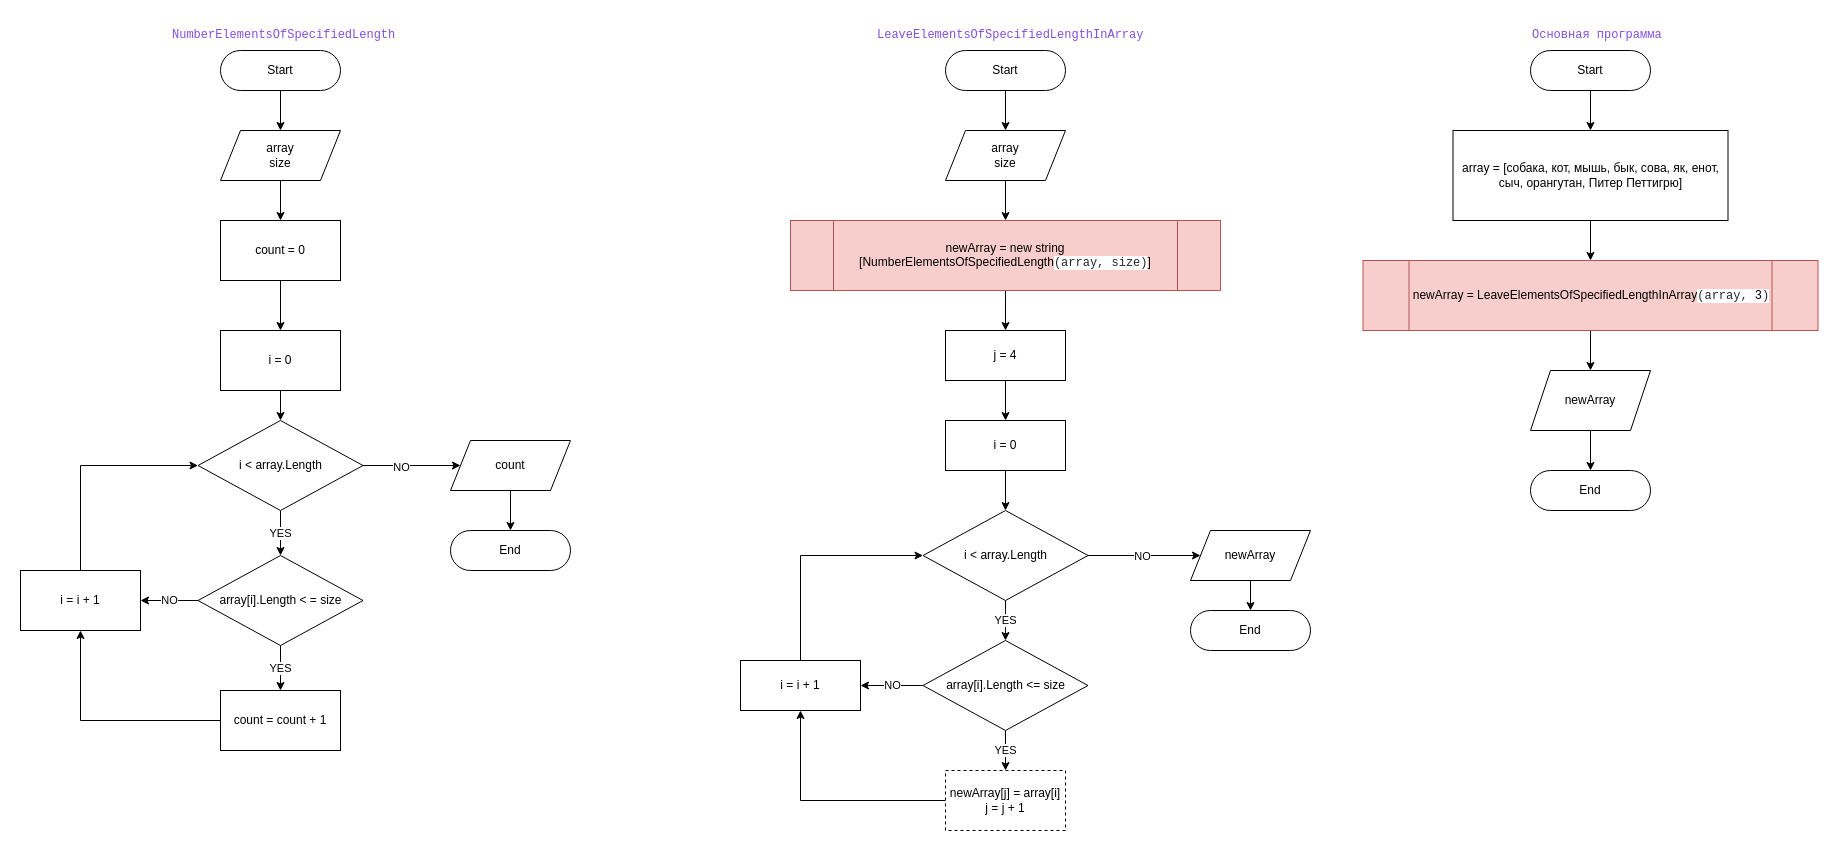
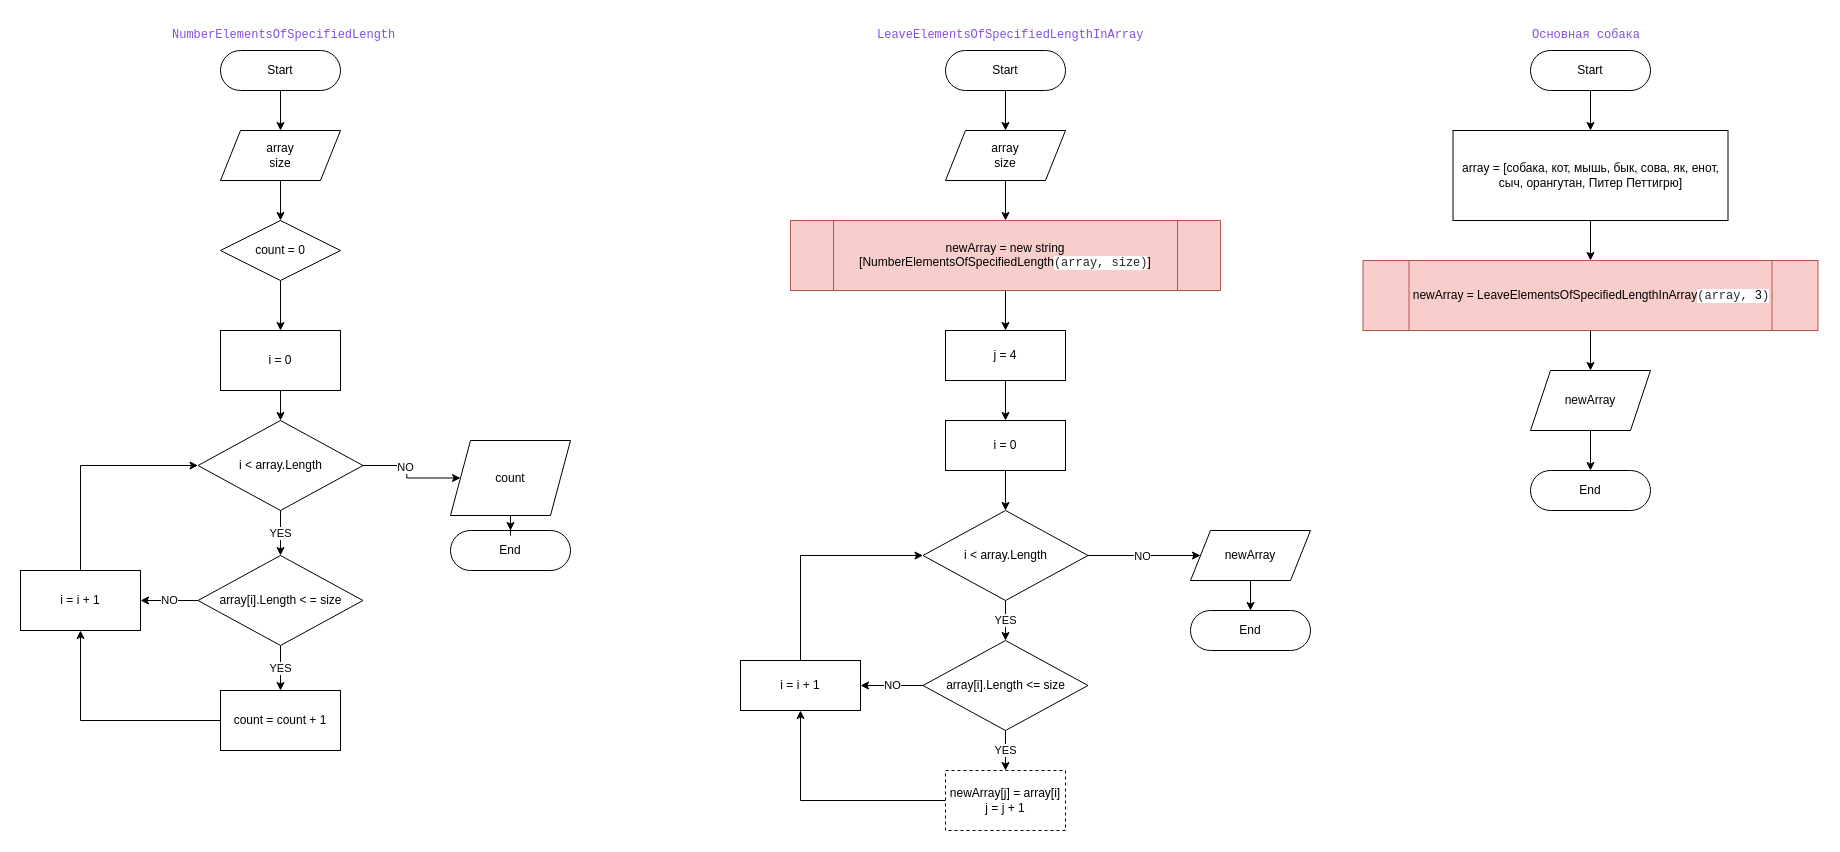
(1591, 35) -> (1581, 35)
(281, 251) -> (281, 251)
(511, 466) -> (511, 478)
